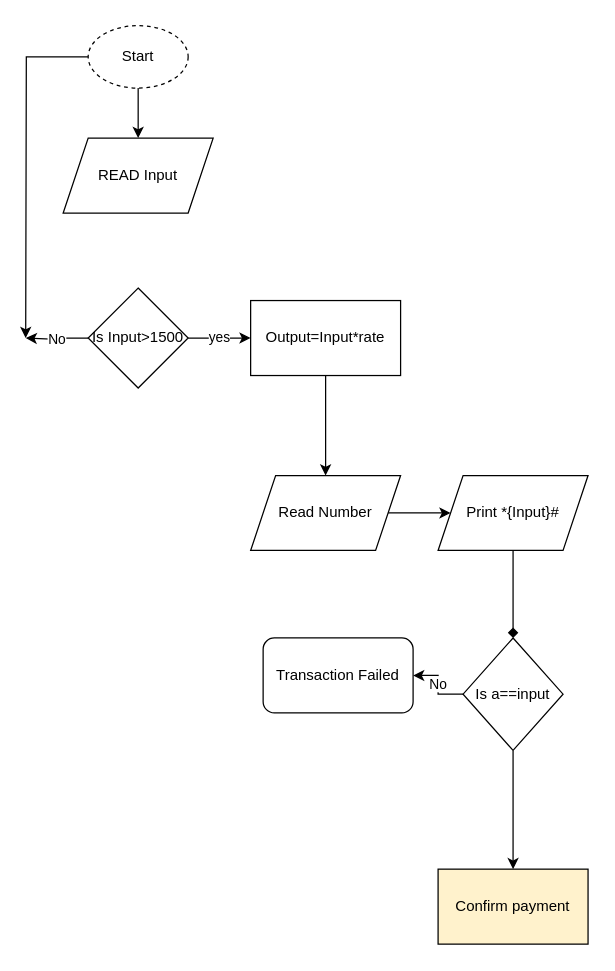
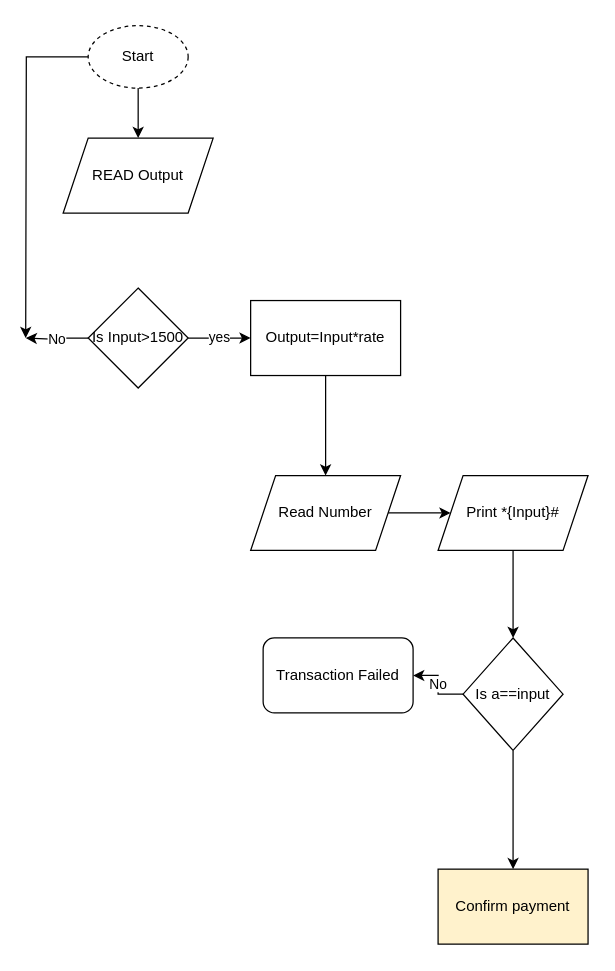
(138, 176) -> (138, 176)
(513, 627) -> (513, 628)
